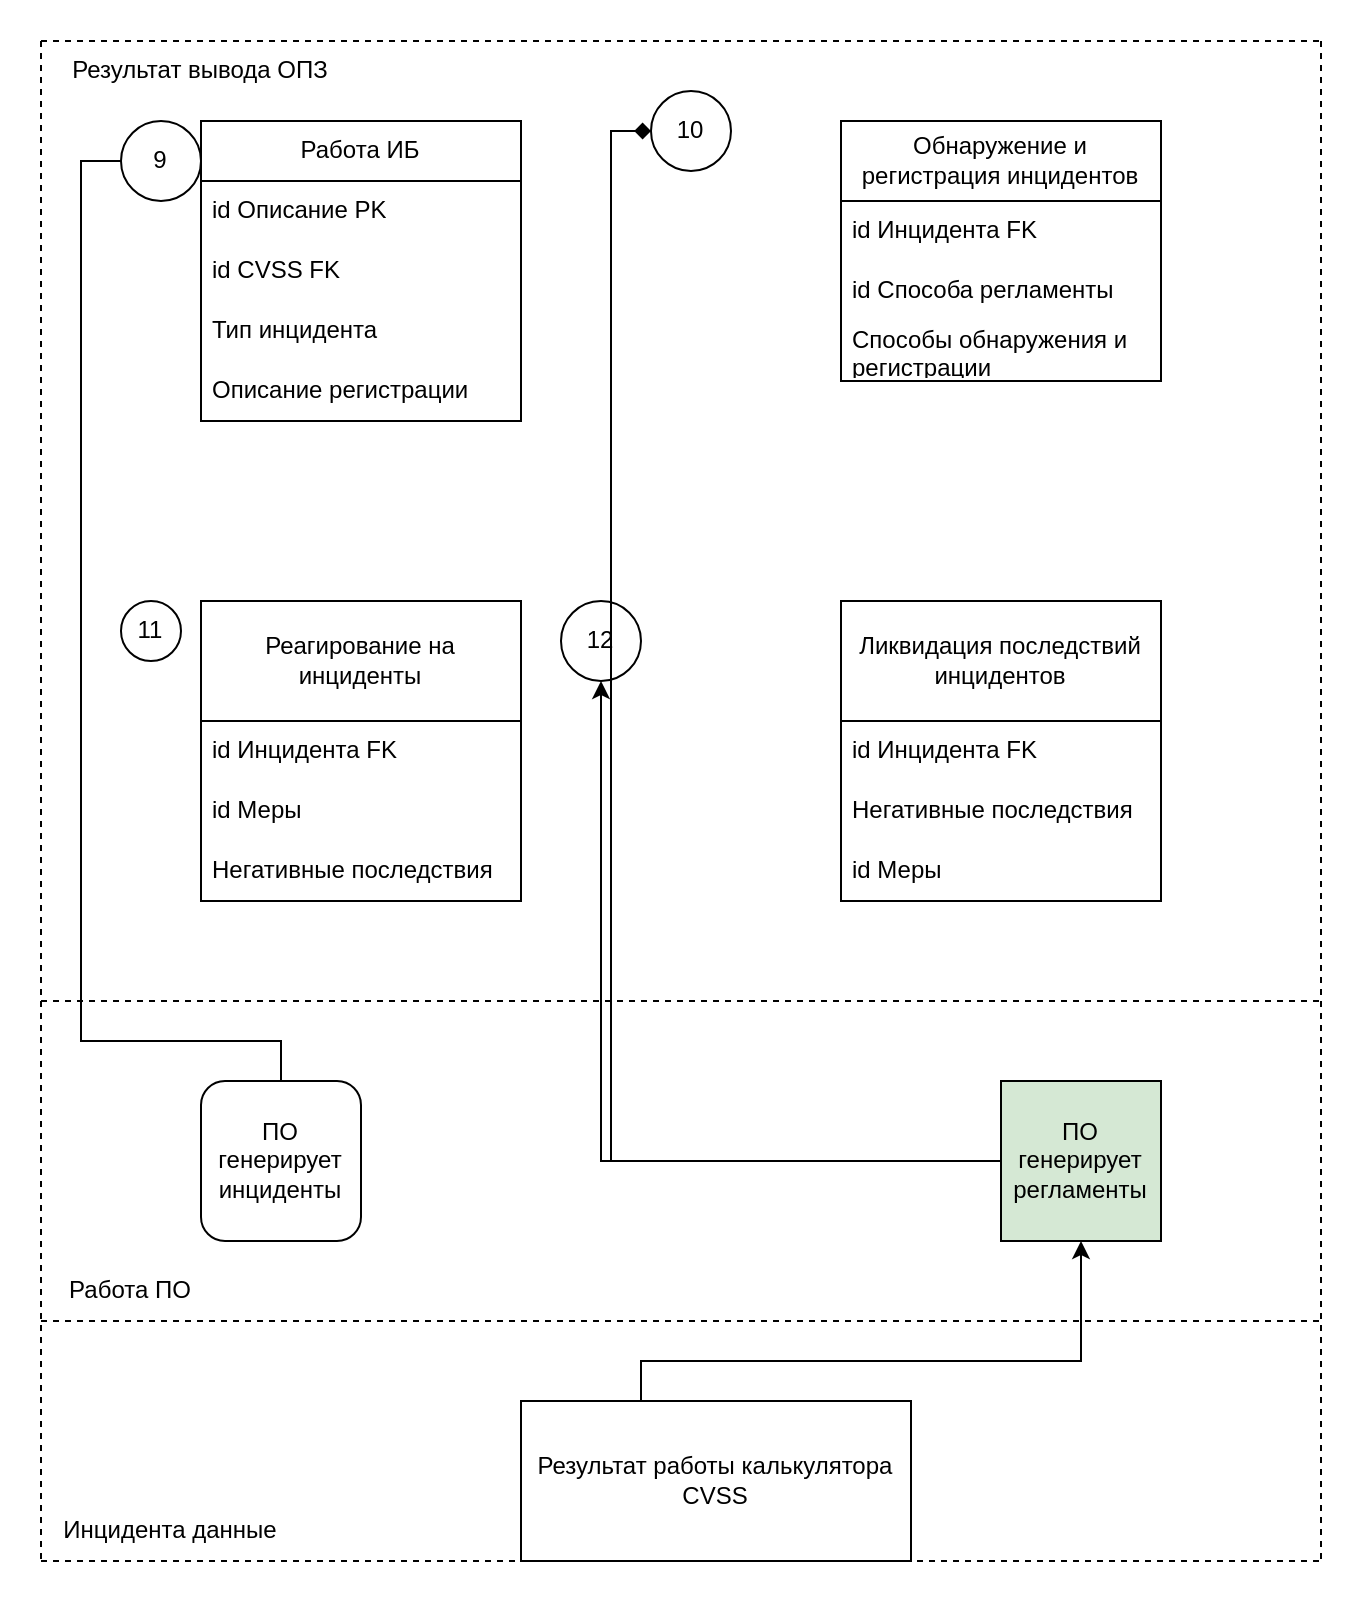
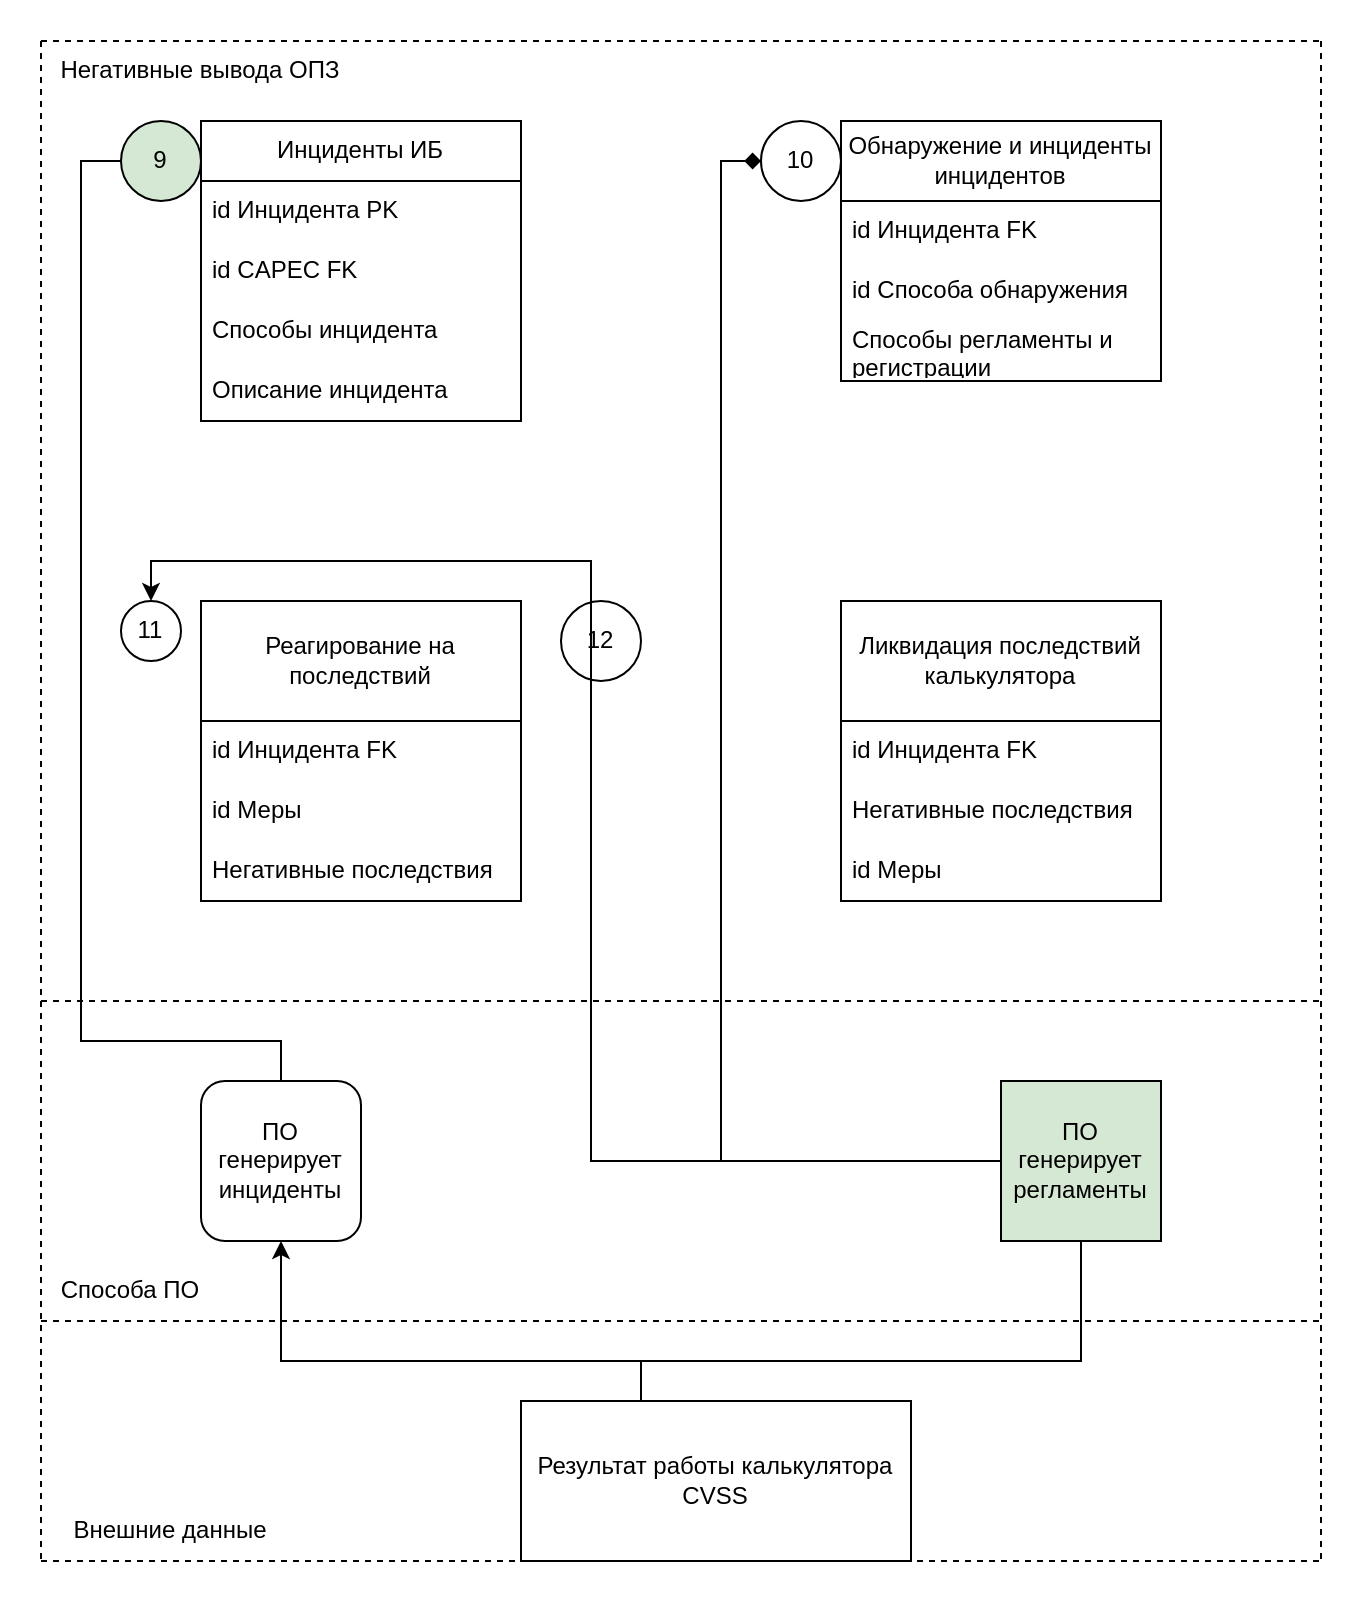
(201, 71) -> (201, 71)
(691, 131) -> (801, 161)
(361, 151) -> (361, 151)
(161, 161) -> (161, 161)
(1001, 161) -> (1001, 161)
(298, 211) -> (304, 211)
(271, 271) -> (278, 271)
(985, 291) -> (991, 291)
(297, 331) -> (324, 331)
(1003, 351) -> (1003, 351)
(344, 391) -> (331, 391)
none -> (591, 631)
(361, 661) -> (361, 661)
(1001, 661) -> (1001, 661)
(601, 926) -> none
(1081, 1256) -> (1081, 1250)
(131, 1291) -> (131, 1291)
none -> (406, 1361)
(171, 1531) -> (171, 1531)
